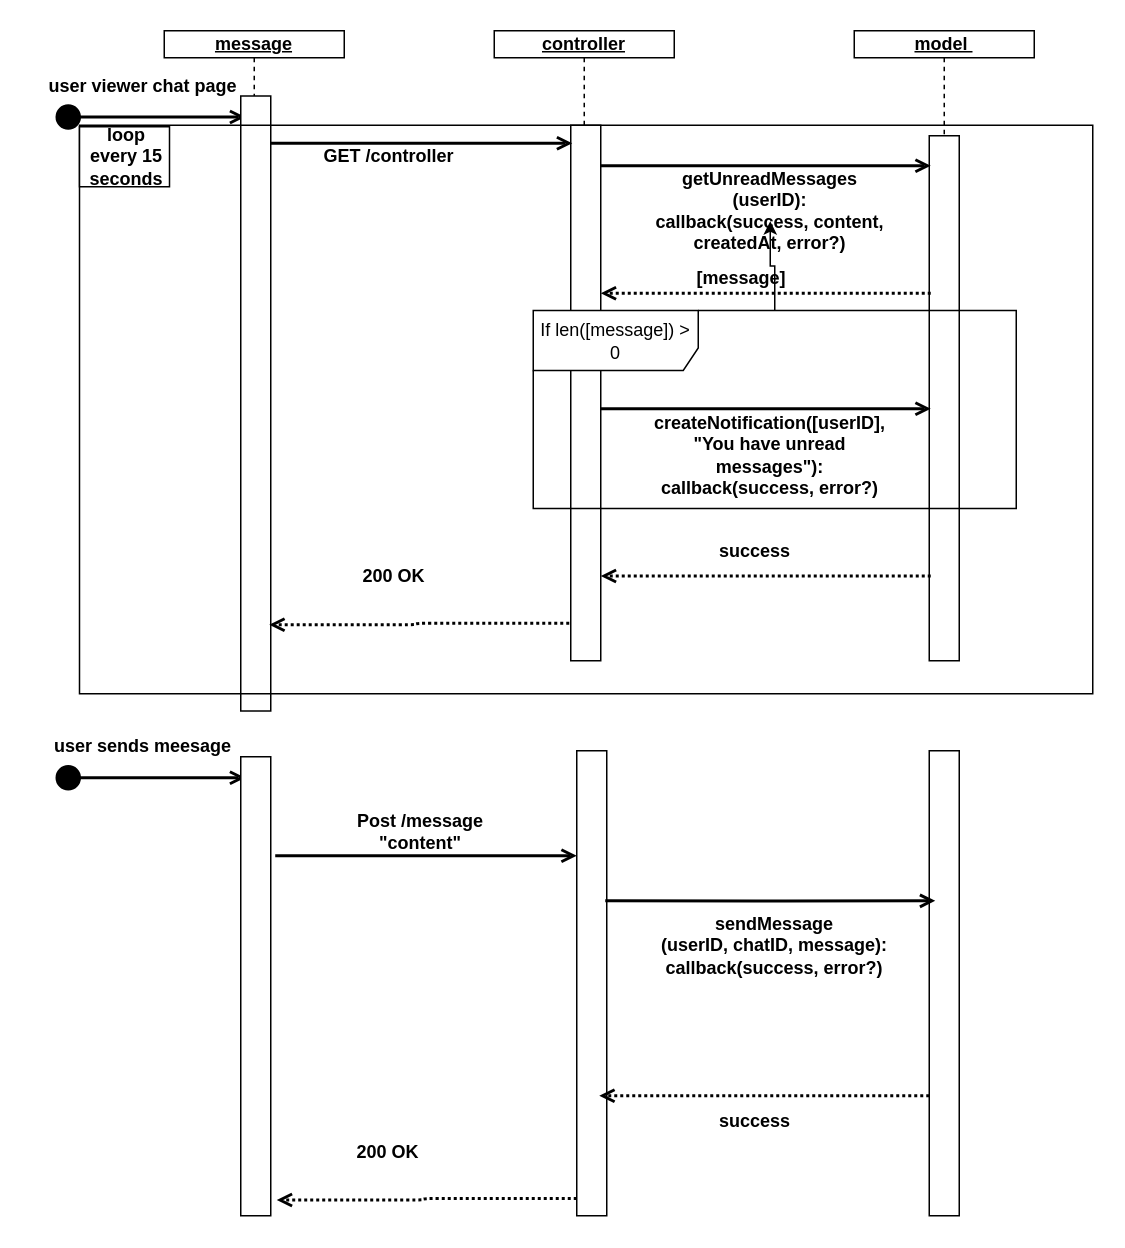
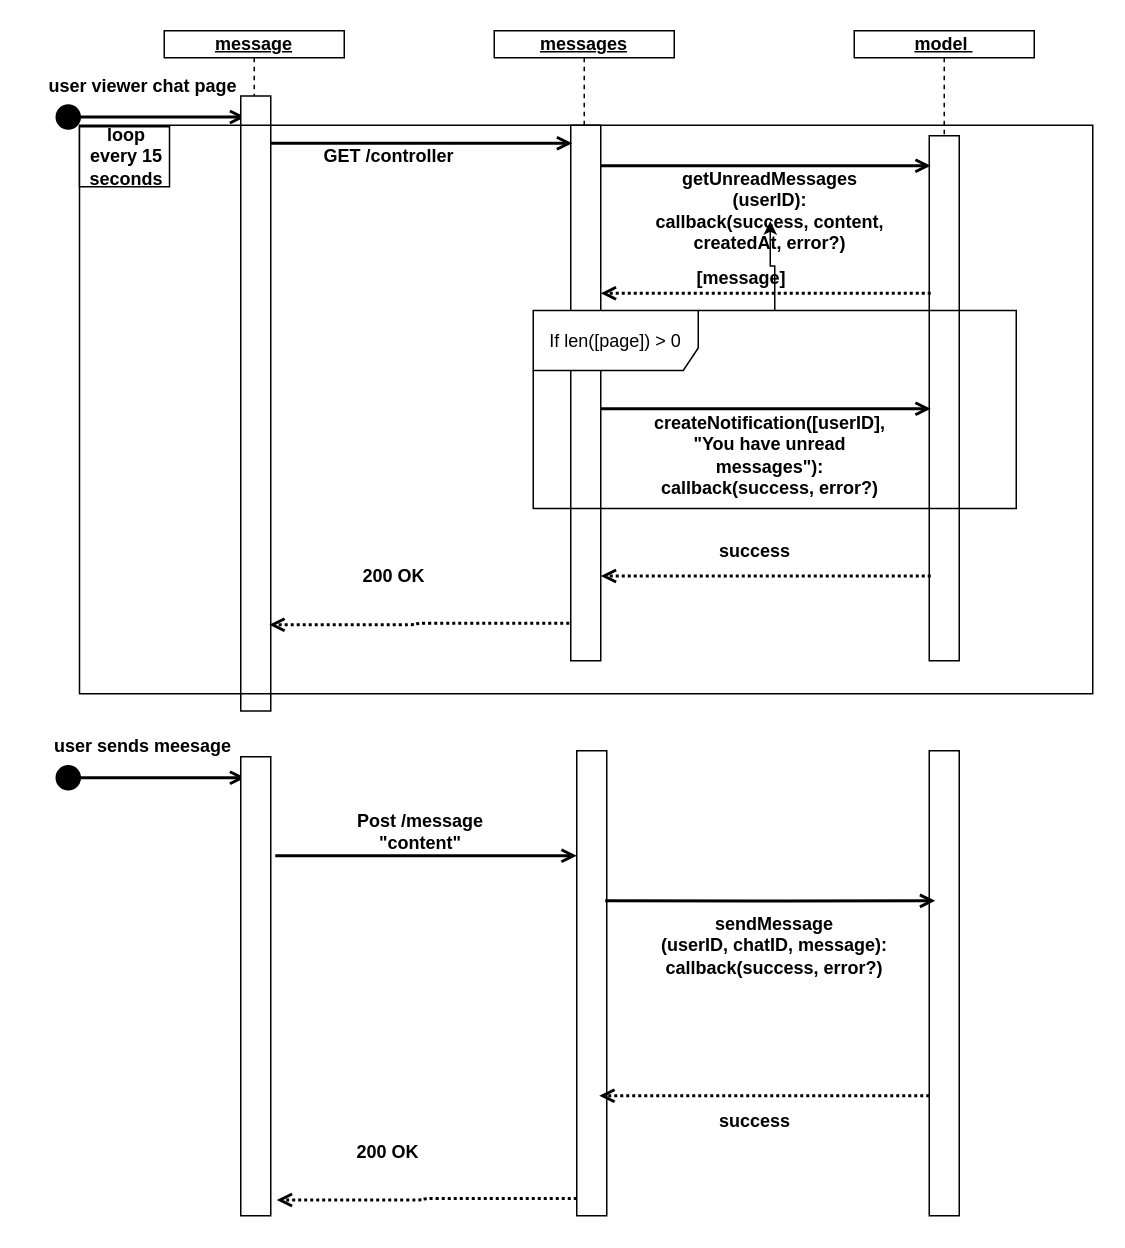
(584, 45) -> (584, 45)
(616, 341) -> (616, 341)
